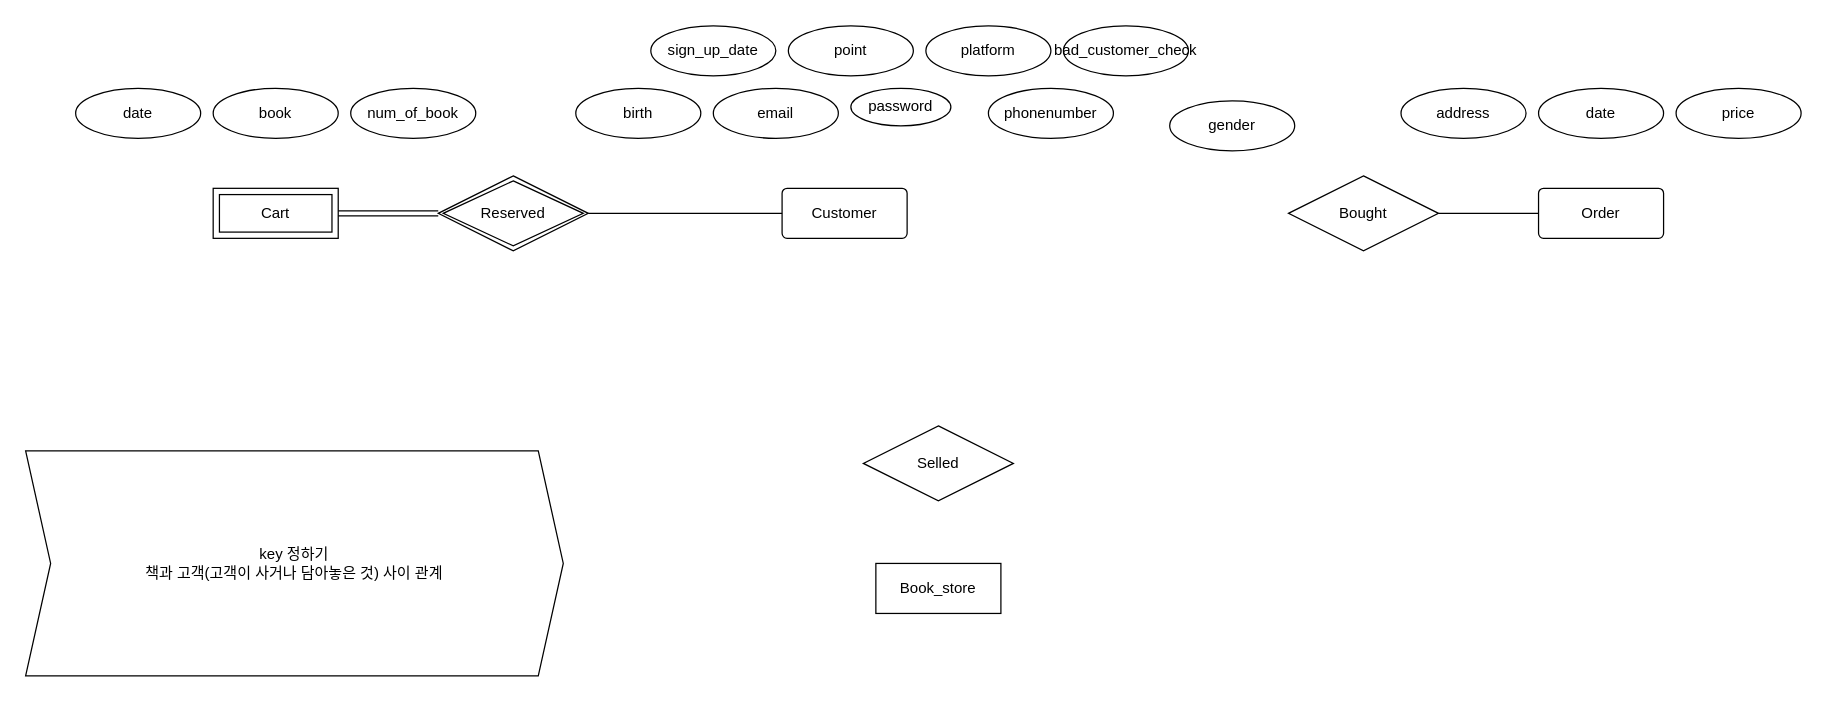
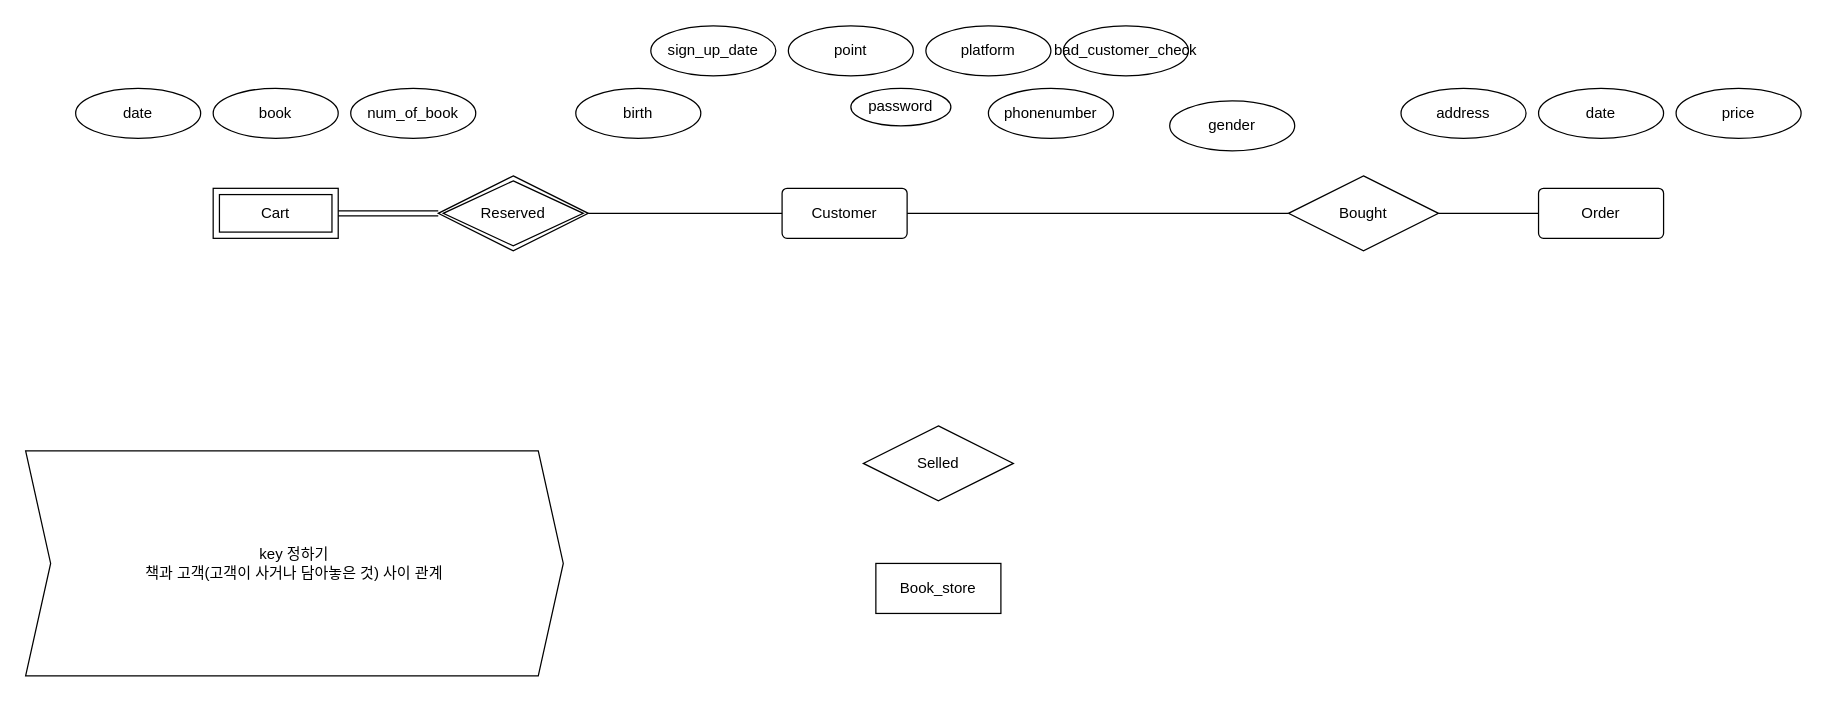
(776, 113) -> none
none -> (1097, 213)
